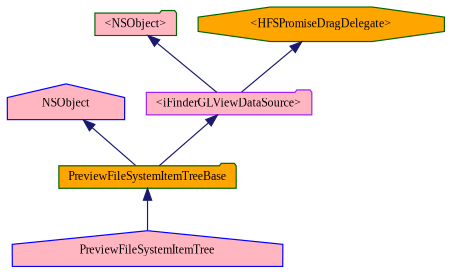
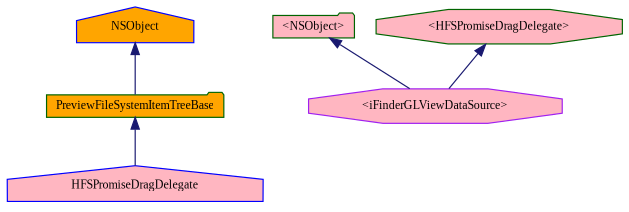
(321, 24) -> (499, 27)
(66, 104) -> (135, 27)
(229, 104) -> (435, 106)
(184, 144) -> none
(148, 250) -> (135, 185)
